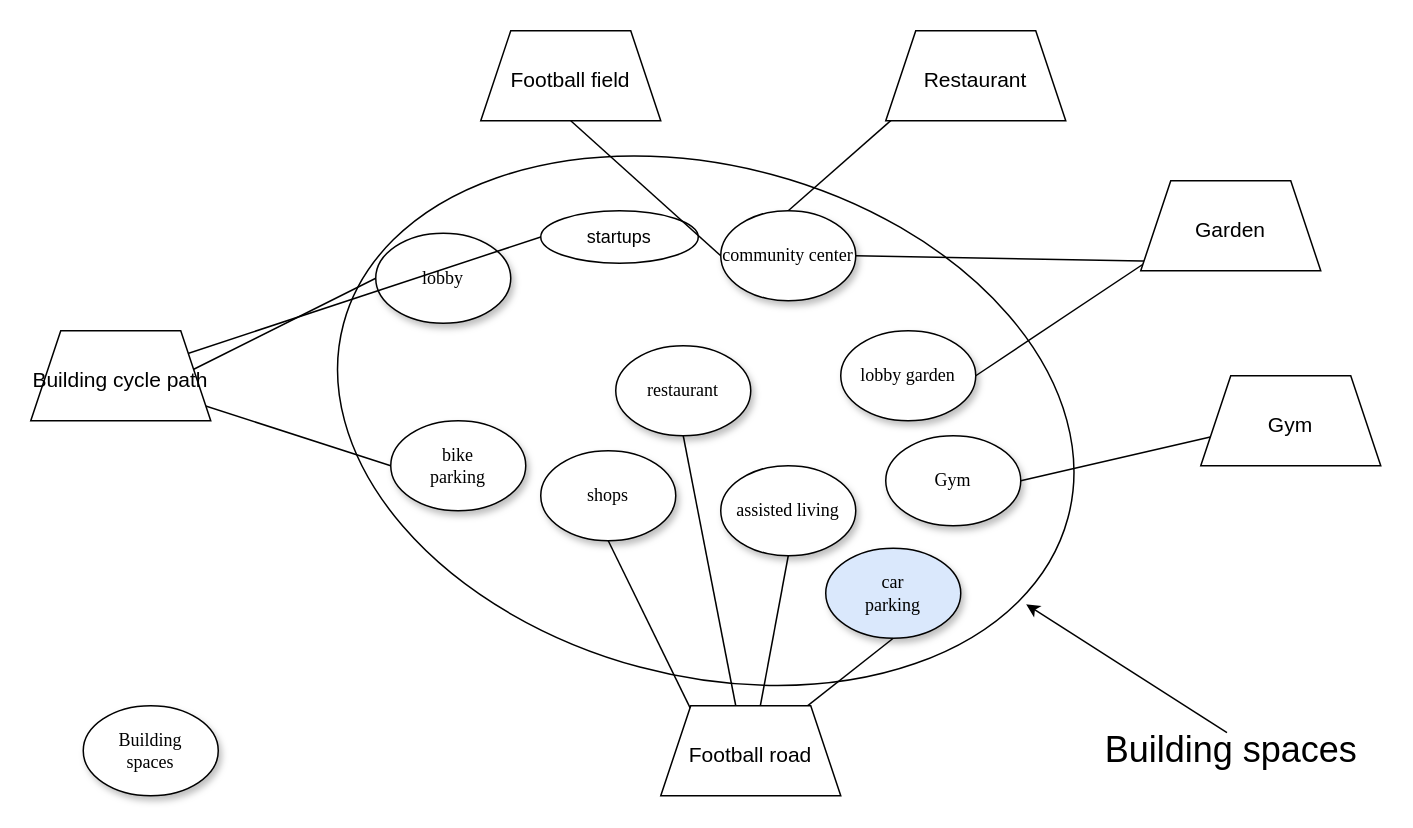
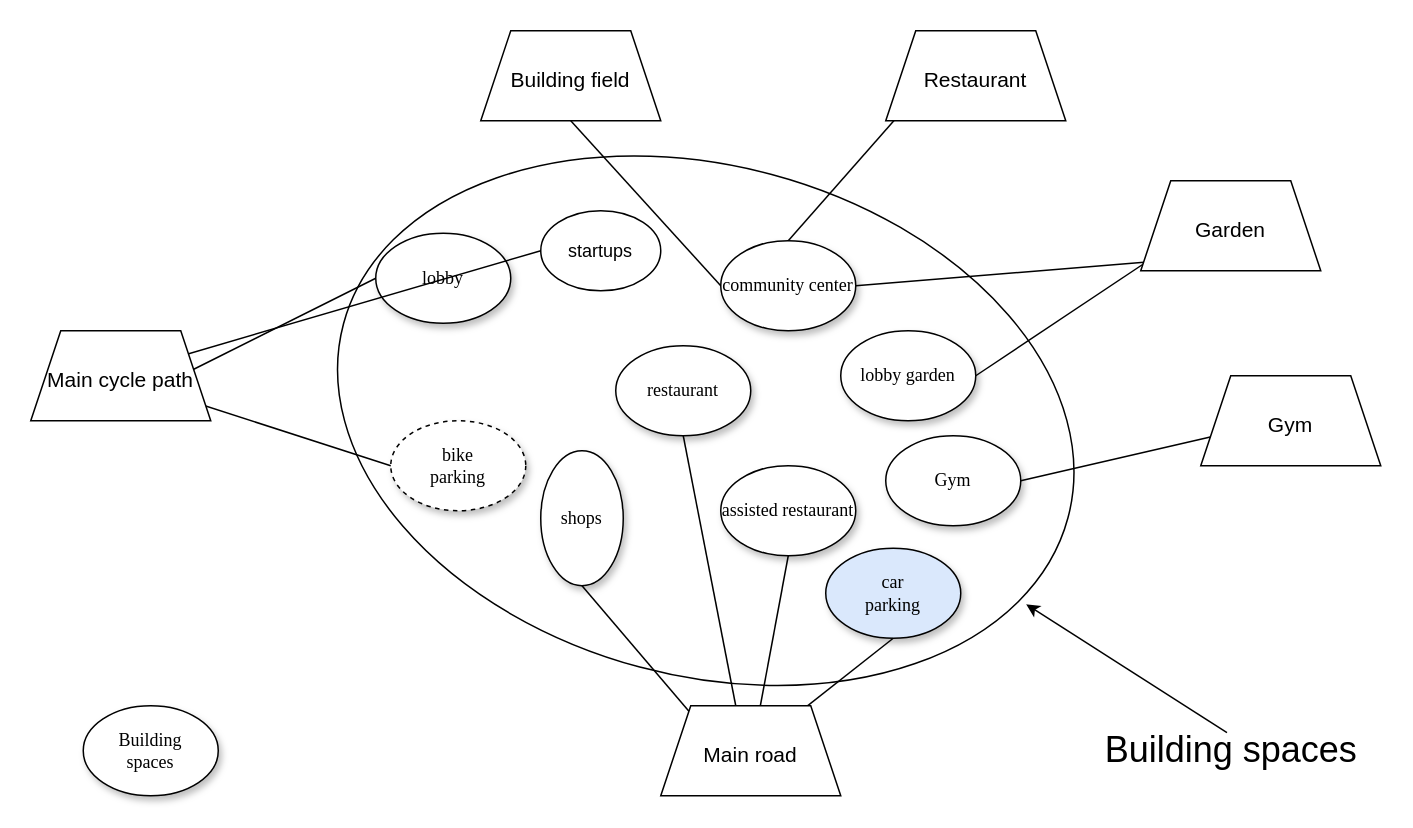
(571, 76) -> (571, 76)
(620, 237) -> (601, 251)
(788, 256) -> (788, 286)
(121, 376) -> (121, 376)
(458, 466) -> (458, 466)
(608, 496) -> (582, 518)
(788, 511) -> (788, 511)
(751, 751) -> (751, 751)
